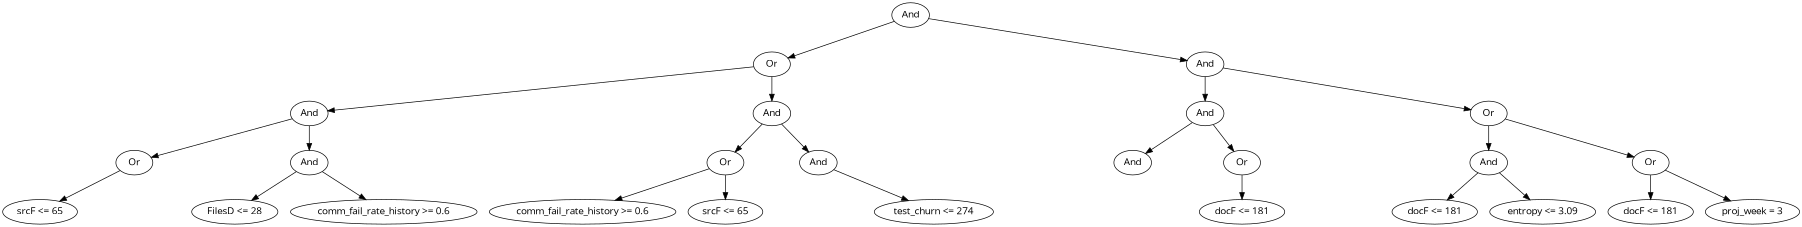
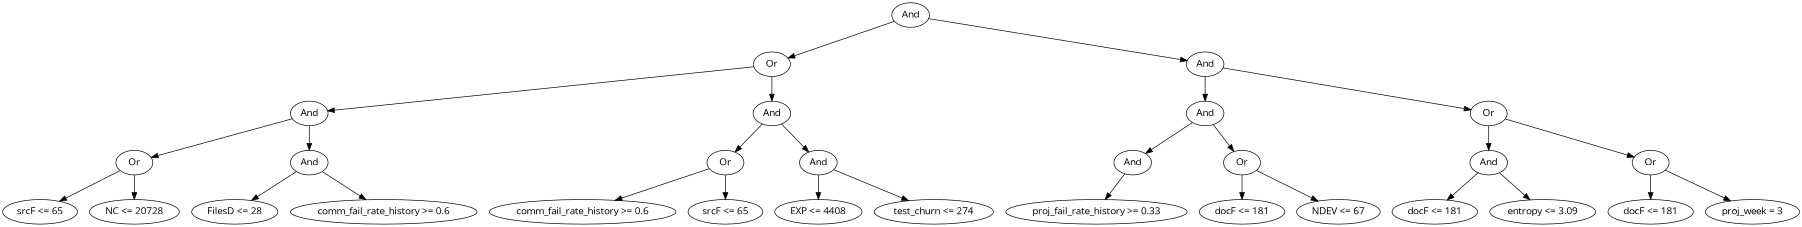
none -> (134, 212)
none -> (818, 212)
none -> (1096, 212)
none -> (1338, 212)
